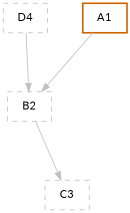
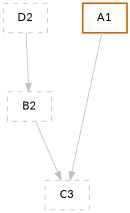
(25, 18) -> (25, 18)
(70, 59) -> (87, 102)
